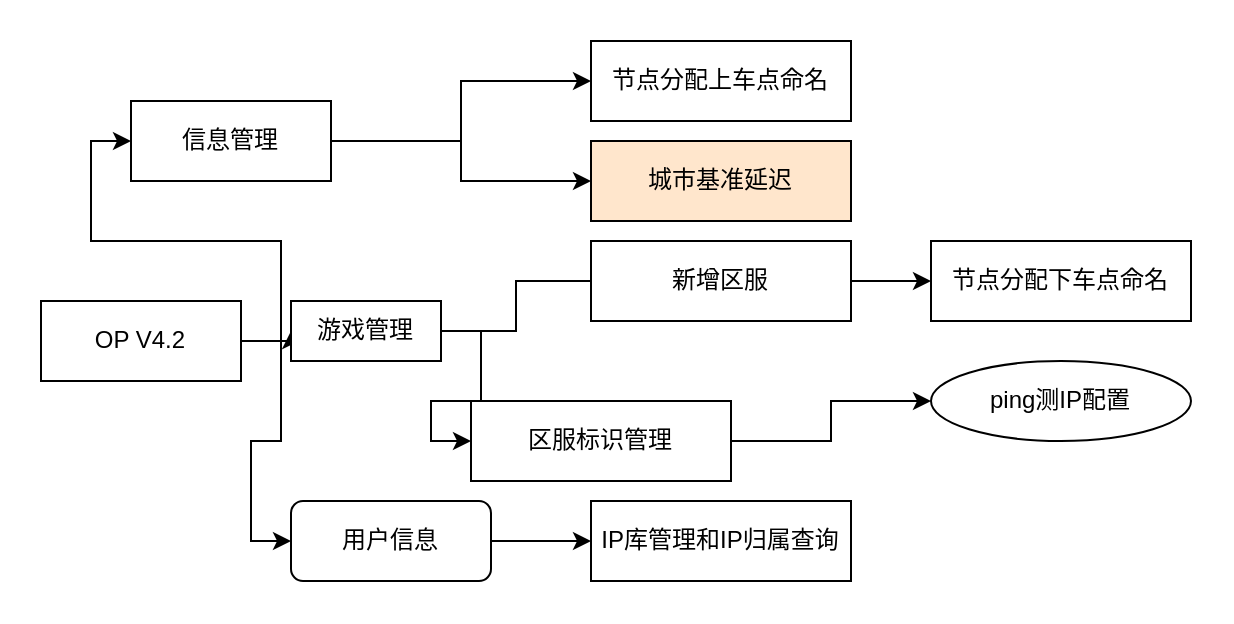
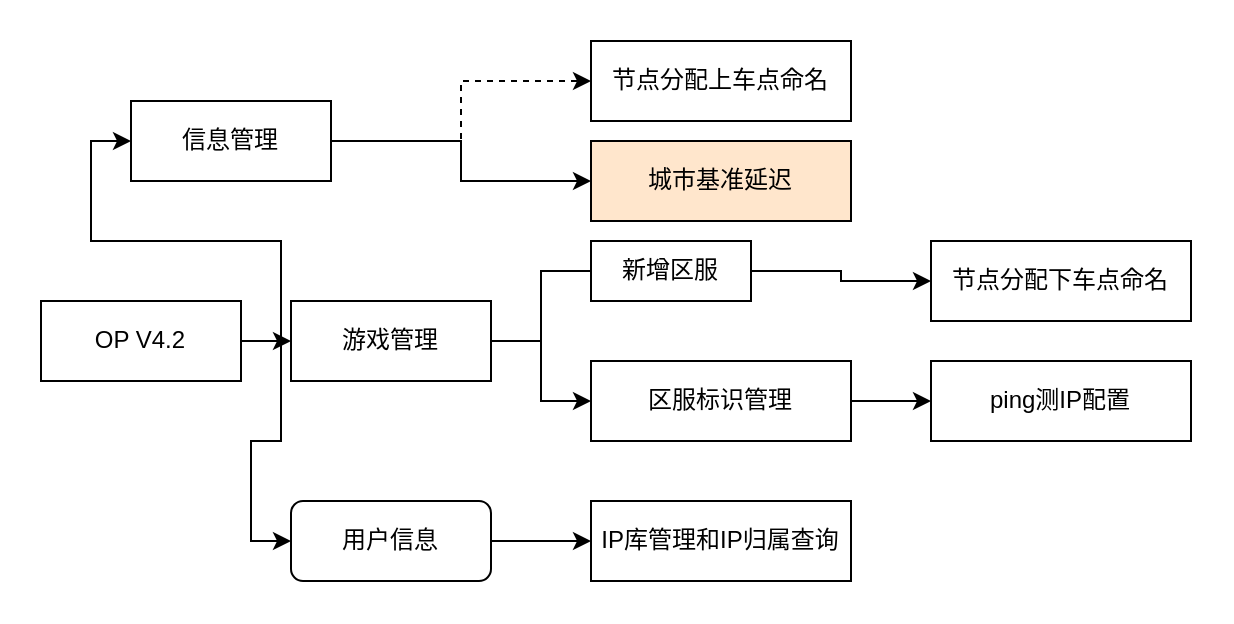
(488, 81) -> (488, 81)
(721, 281) -> (671, 271)
(366, 331) -> (391, 341)
(1061, 401) -> (1061, 401)
(601, 441) -> (721, 401)
